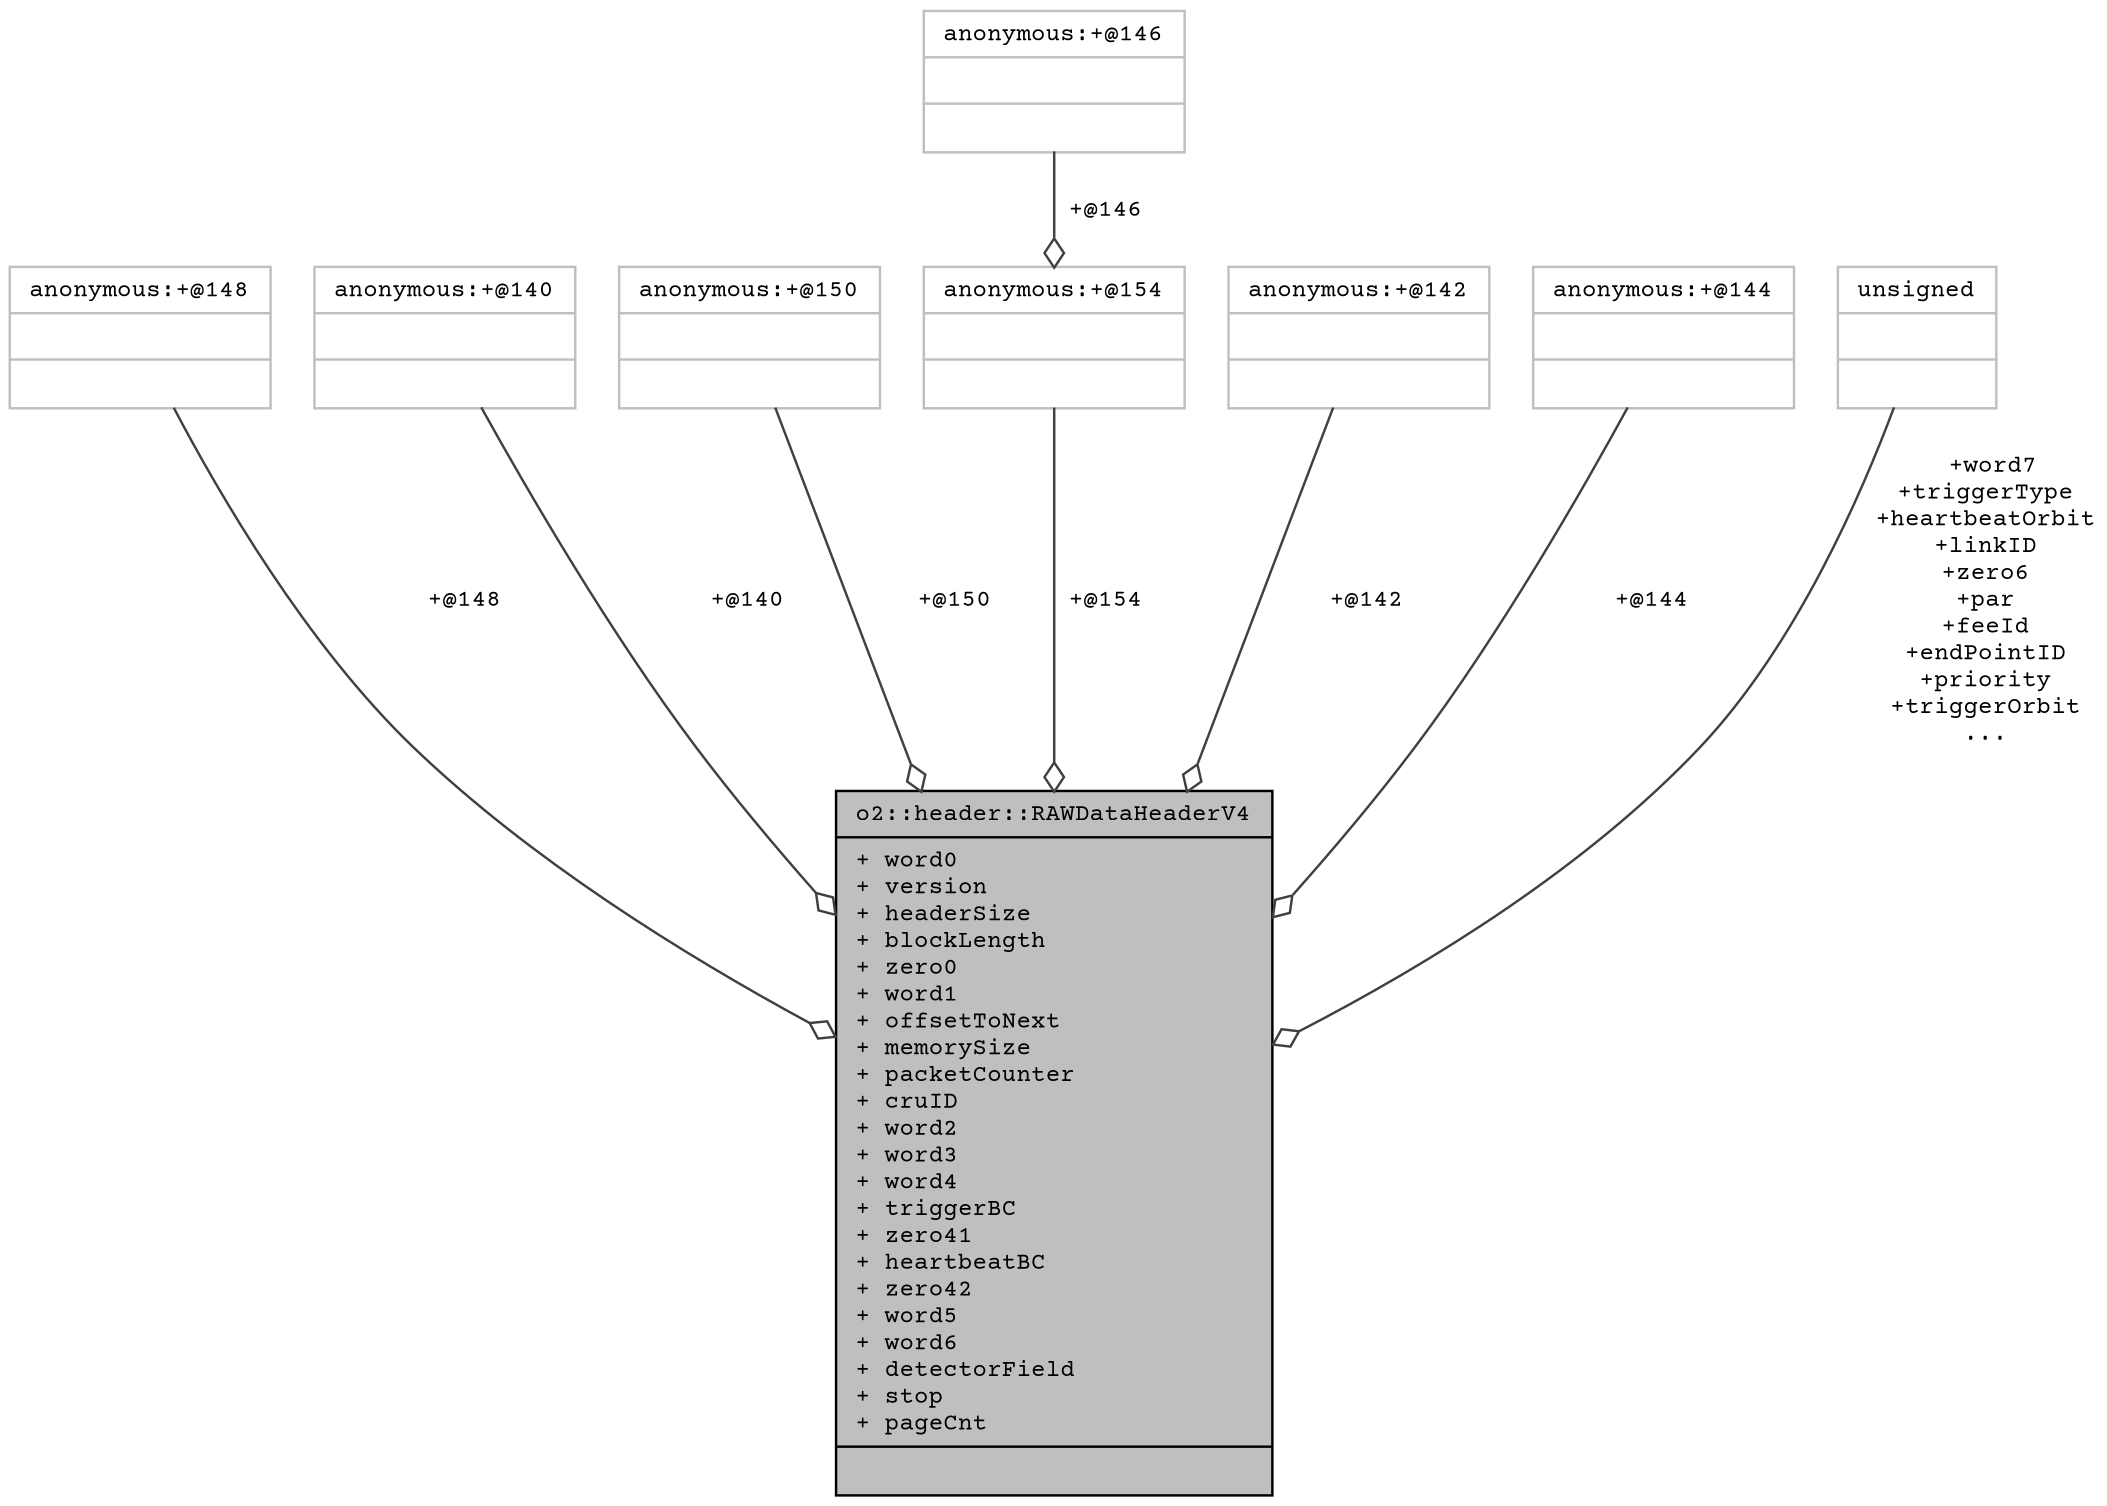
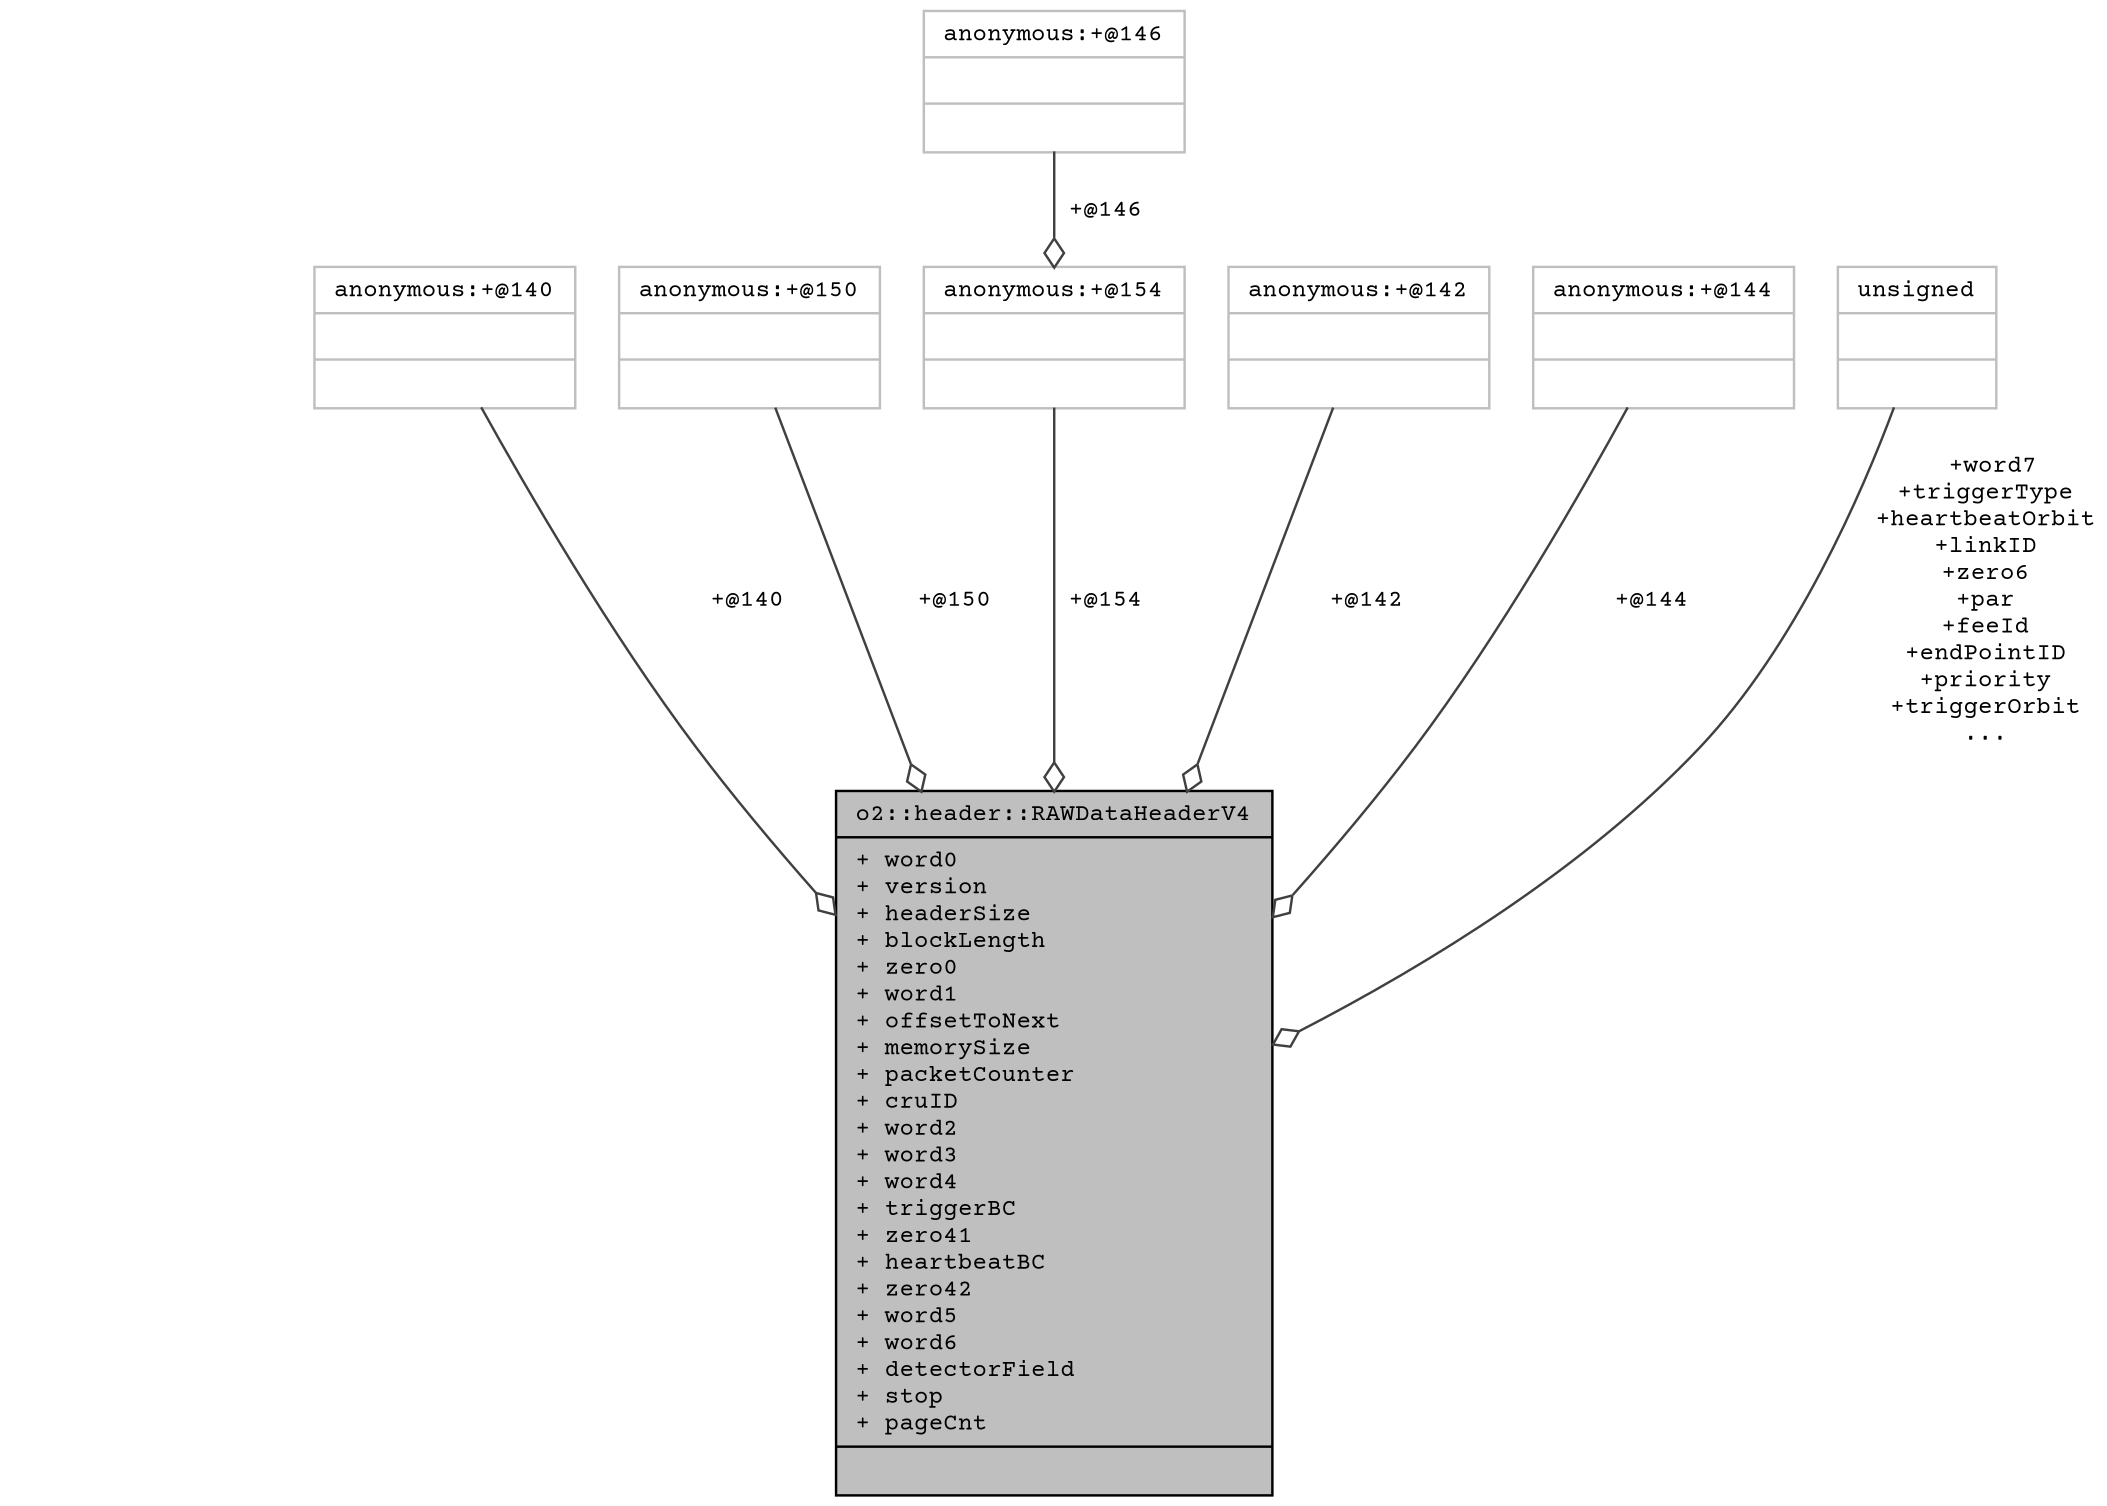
(140, 338) -> none
